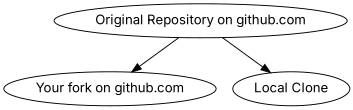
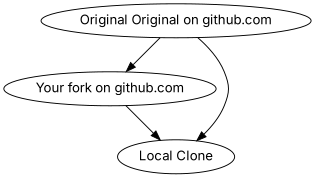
(201, 21) -> (176, 21)
none -> (140, 119)
